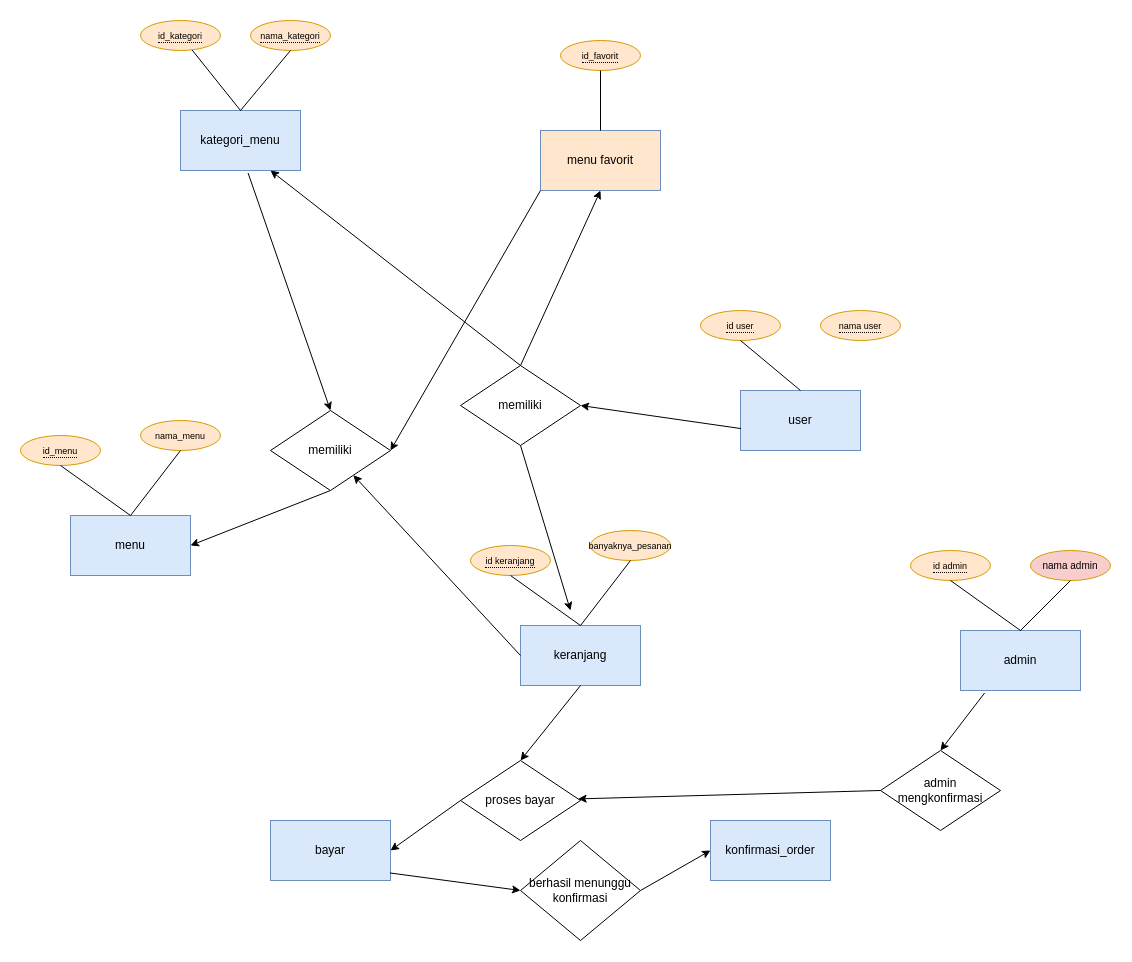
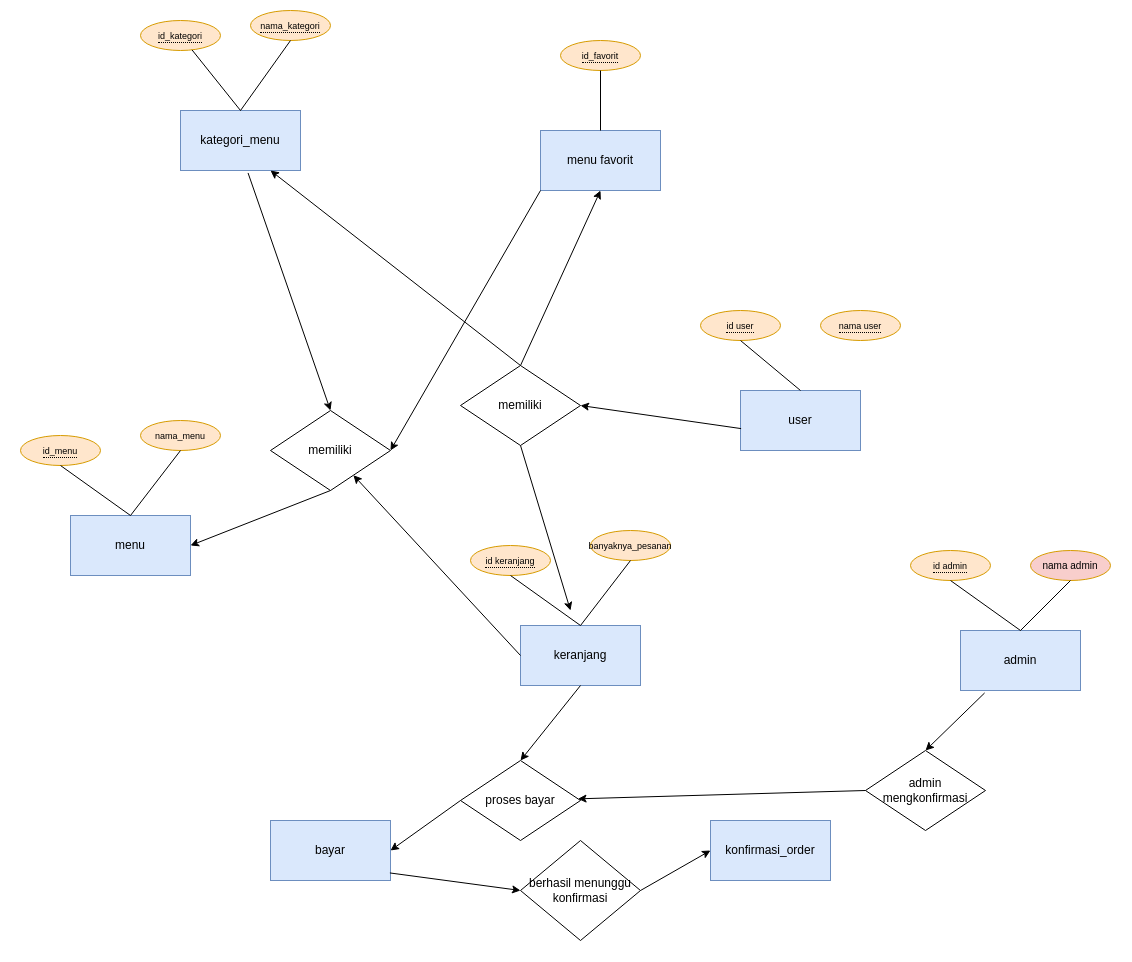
(291, 36) -> (291, 26)
(601, 161) -> (601, 161)
(941, 791) -> (926, 791)
